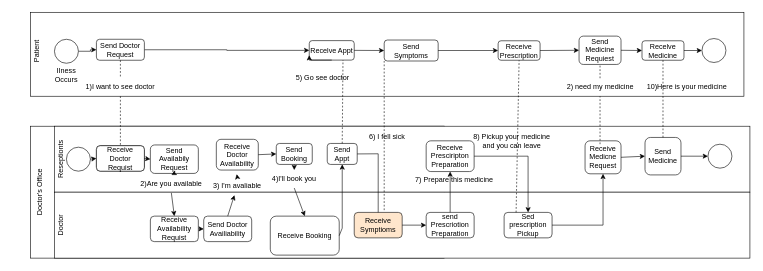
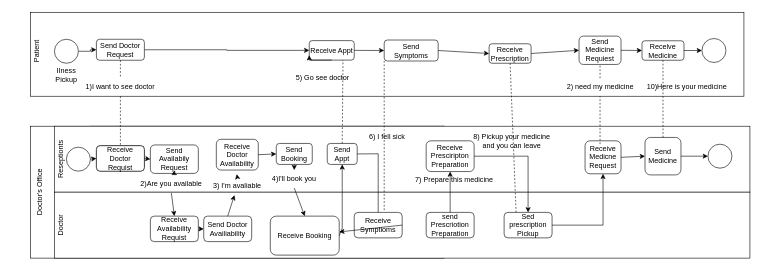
(519, 51) -> (510, 54)
(66, 75) -> (66, 75)
(378, 225) -> (378, 225)
(420, 225) -> (390, 227)
